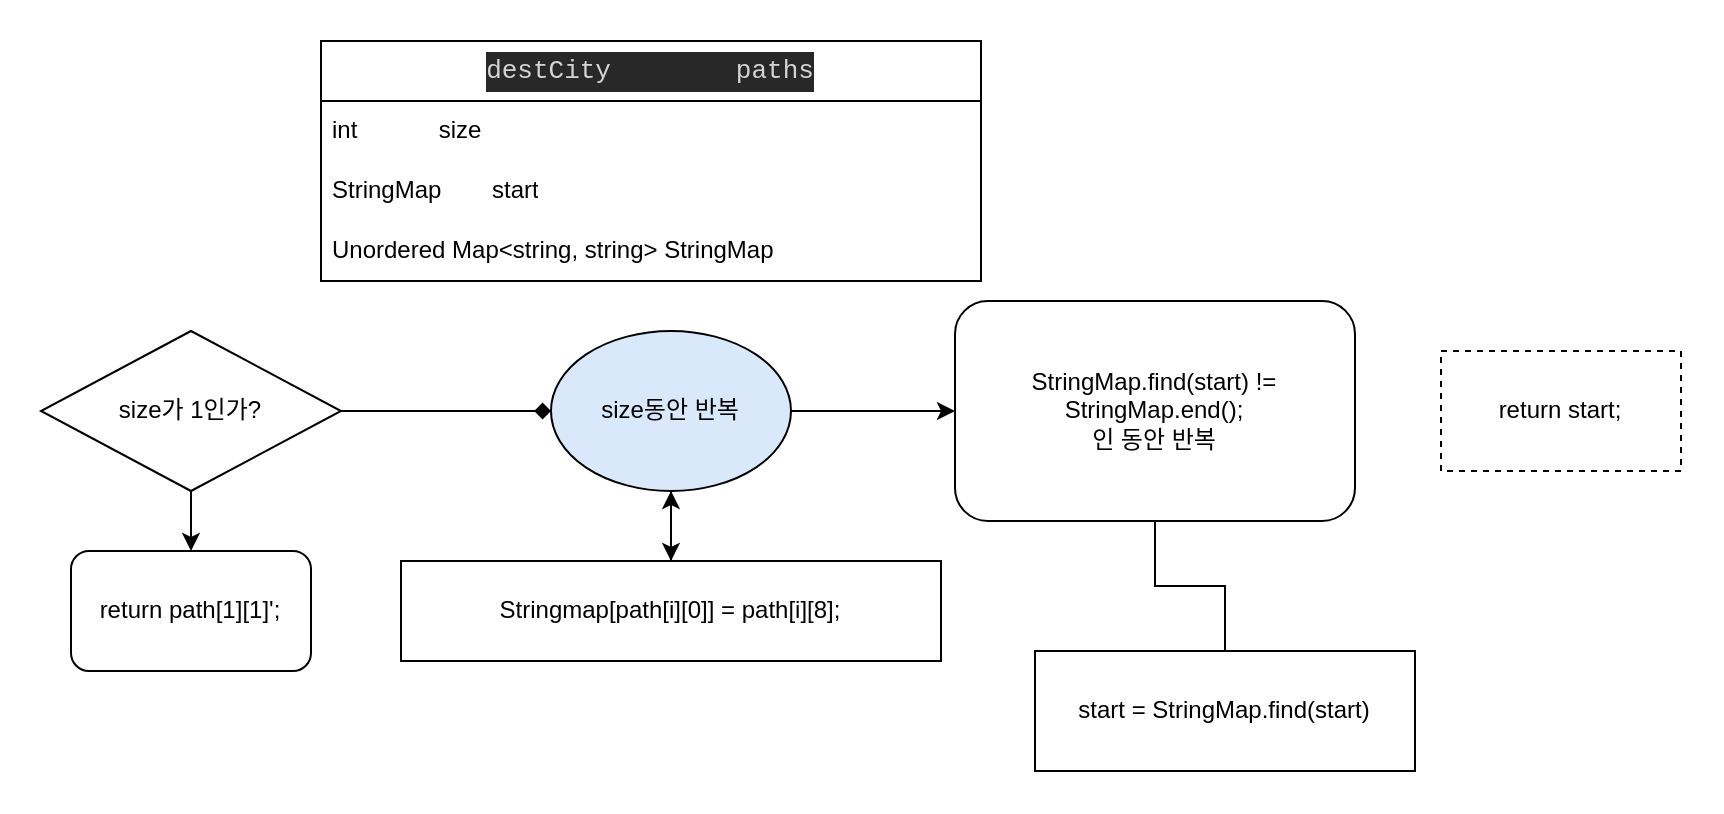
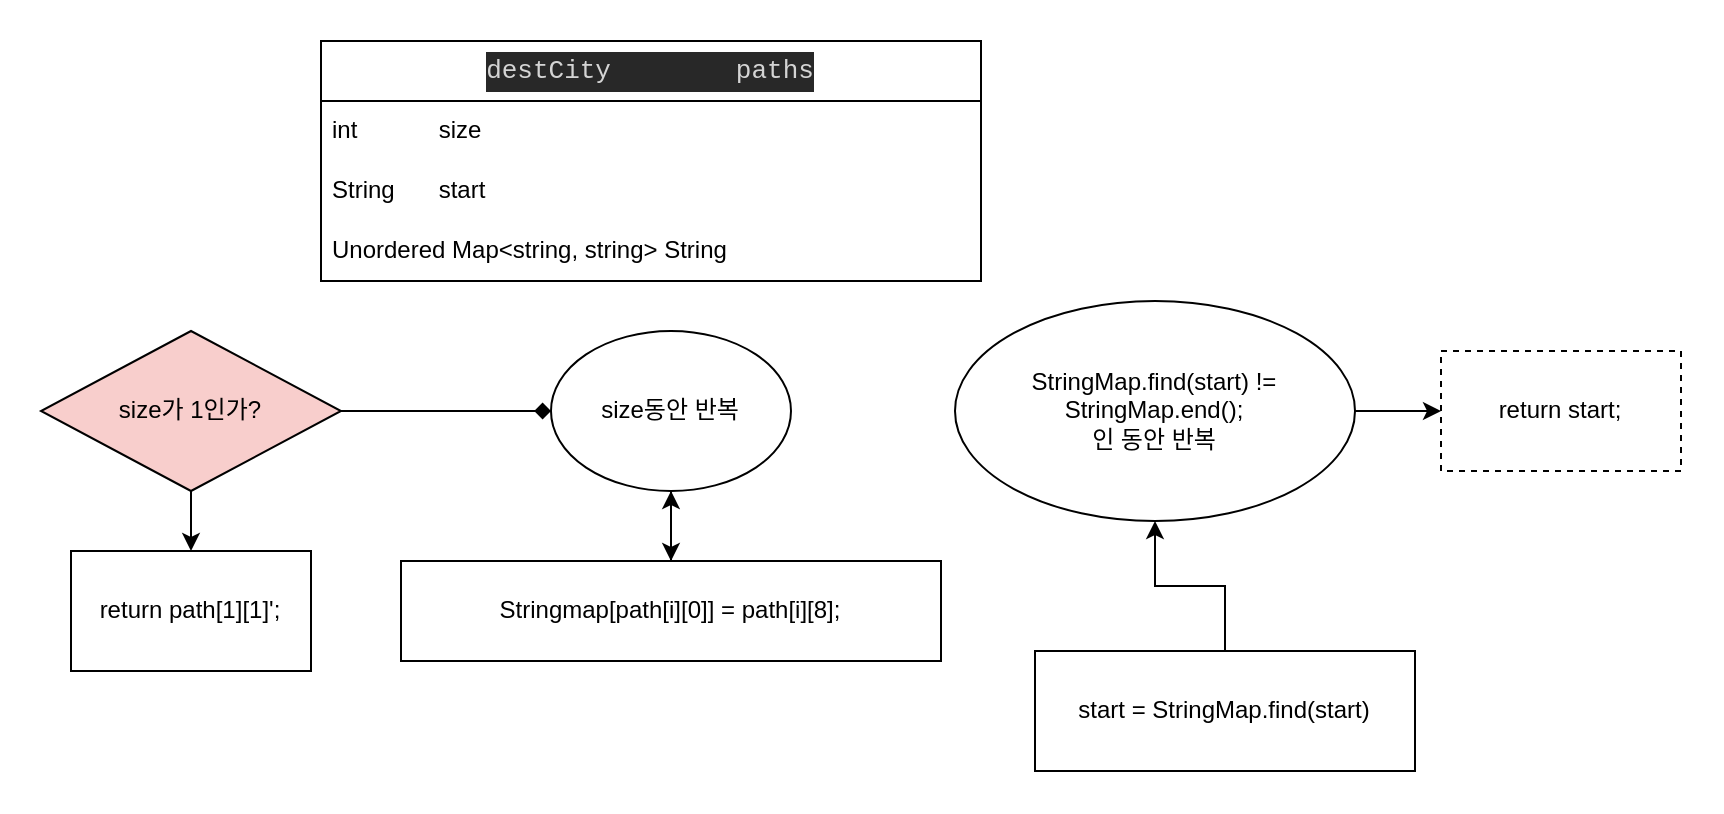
(431, 191) -> (411, 191)
(573, 251) -> (553, 251)
(191, 411) -> (191, 411)
(671, 411) -> (671, 411)
(866, 411) -> none
(1155, 411) -> (1155, 411)
none -> (1391, 411)
(1155, 530) -> (1155, 536)
(191, 611) -> (191, 611)
